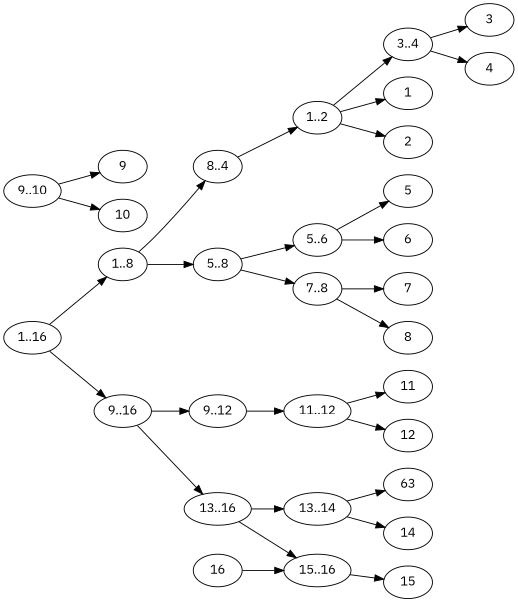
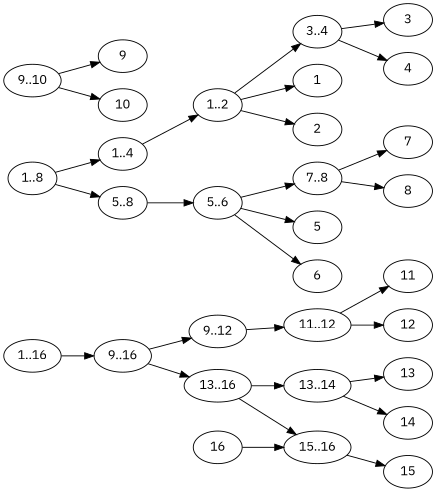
(218, 167) -> (123, 154)
(263, 276) -> (263, 192)
(75, 304) -> none
(408, 484) -> (408, 374)
